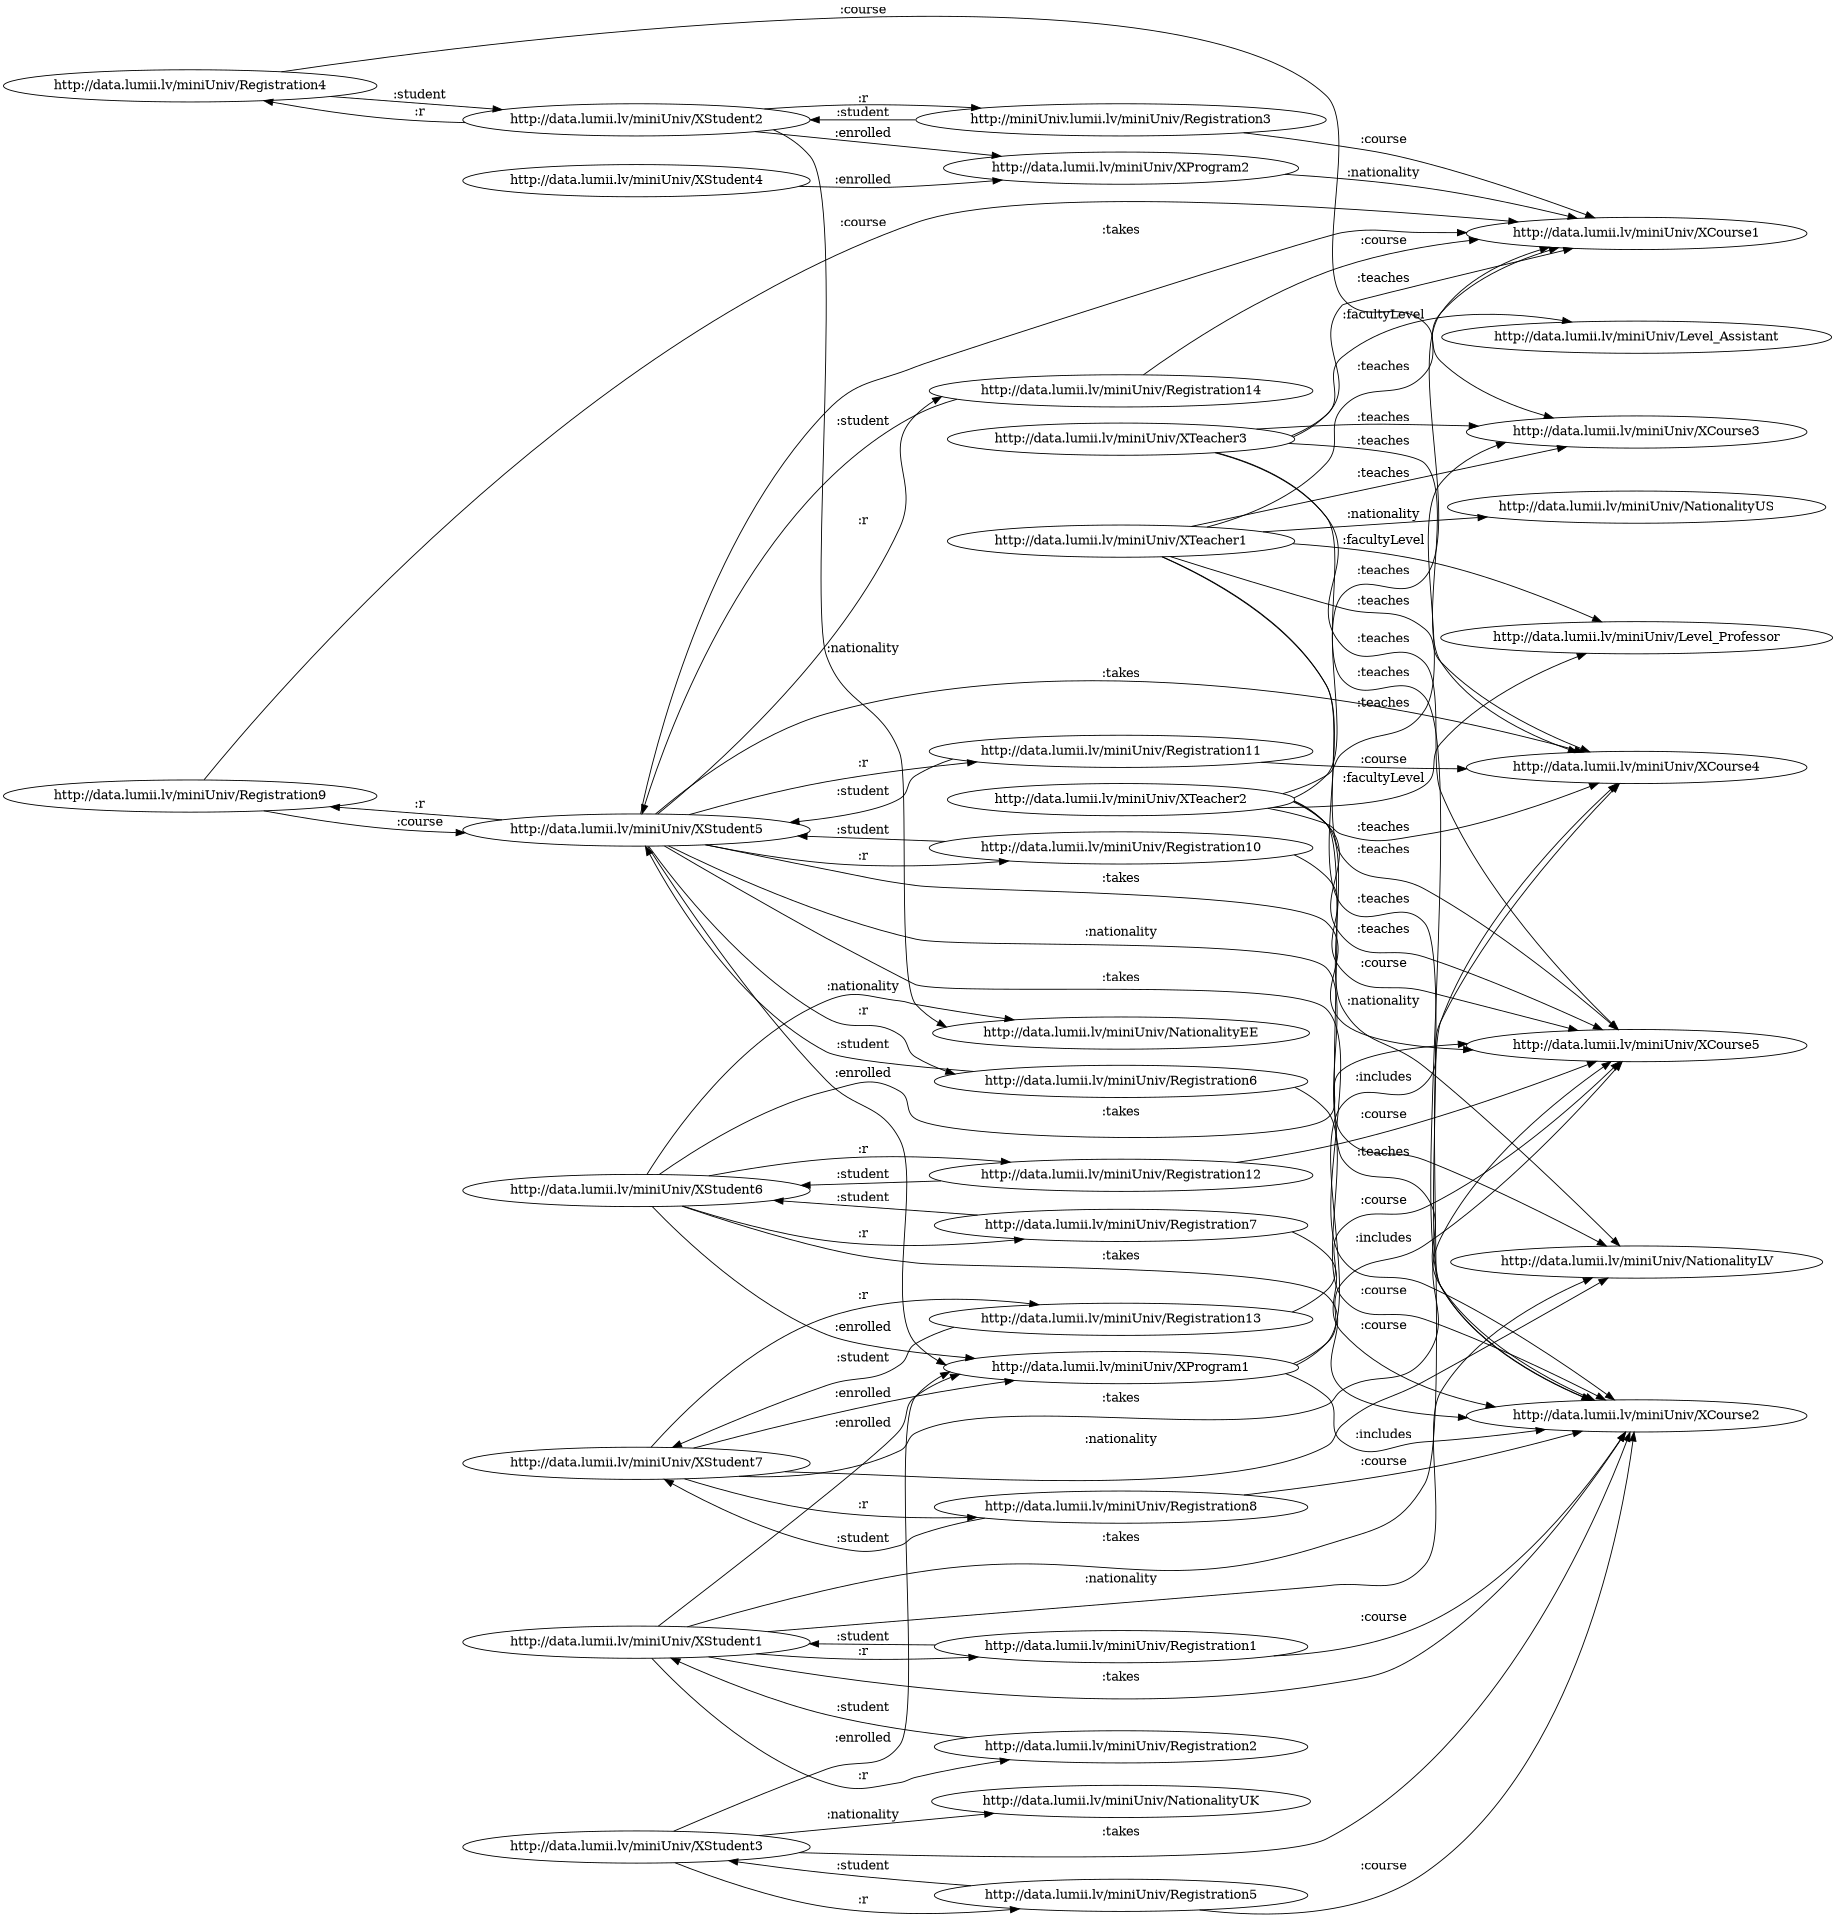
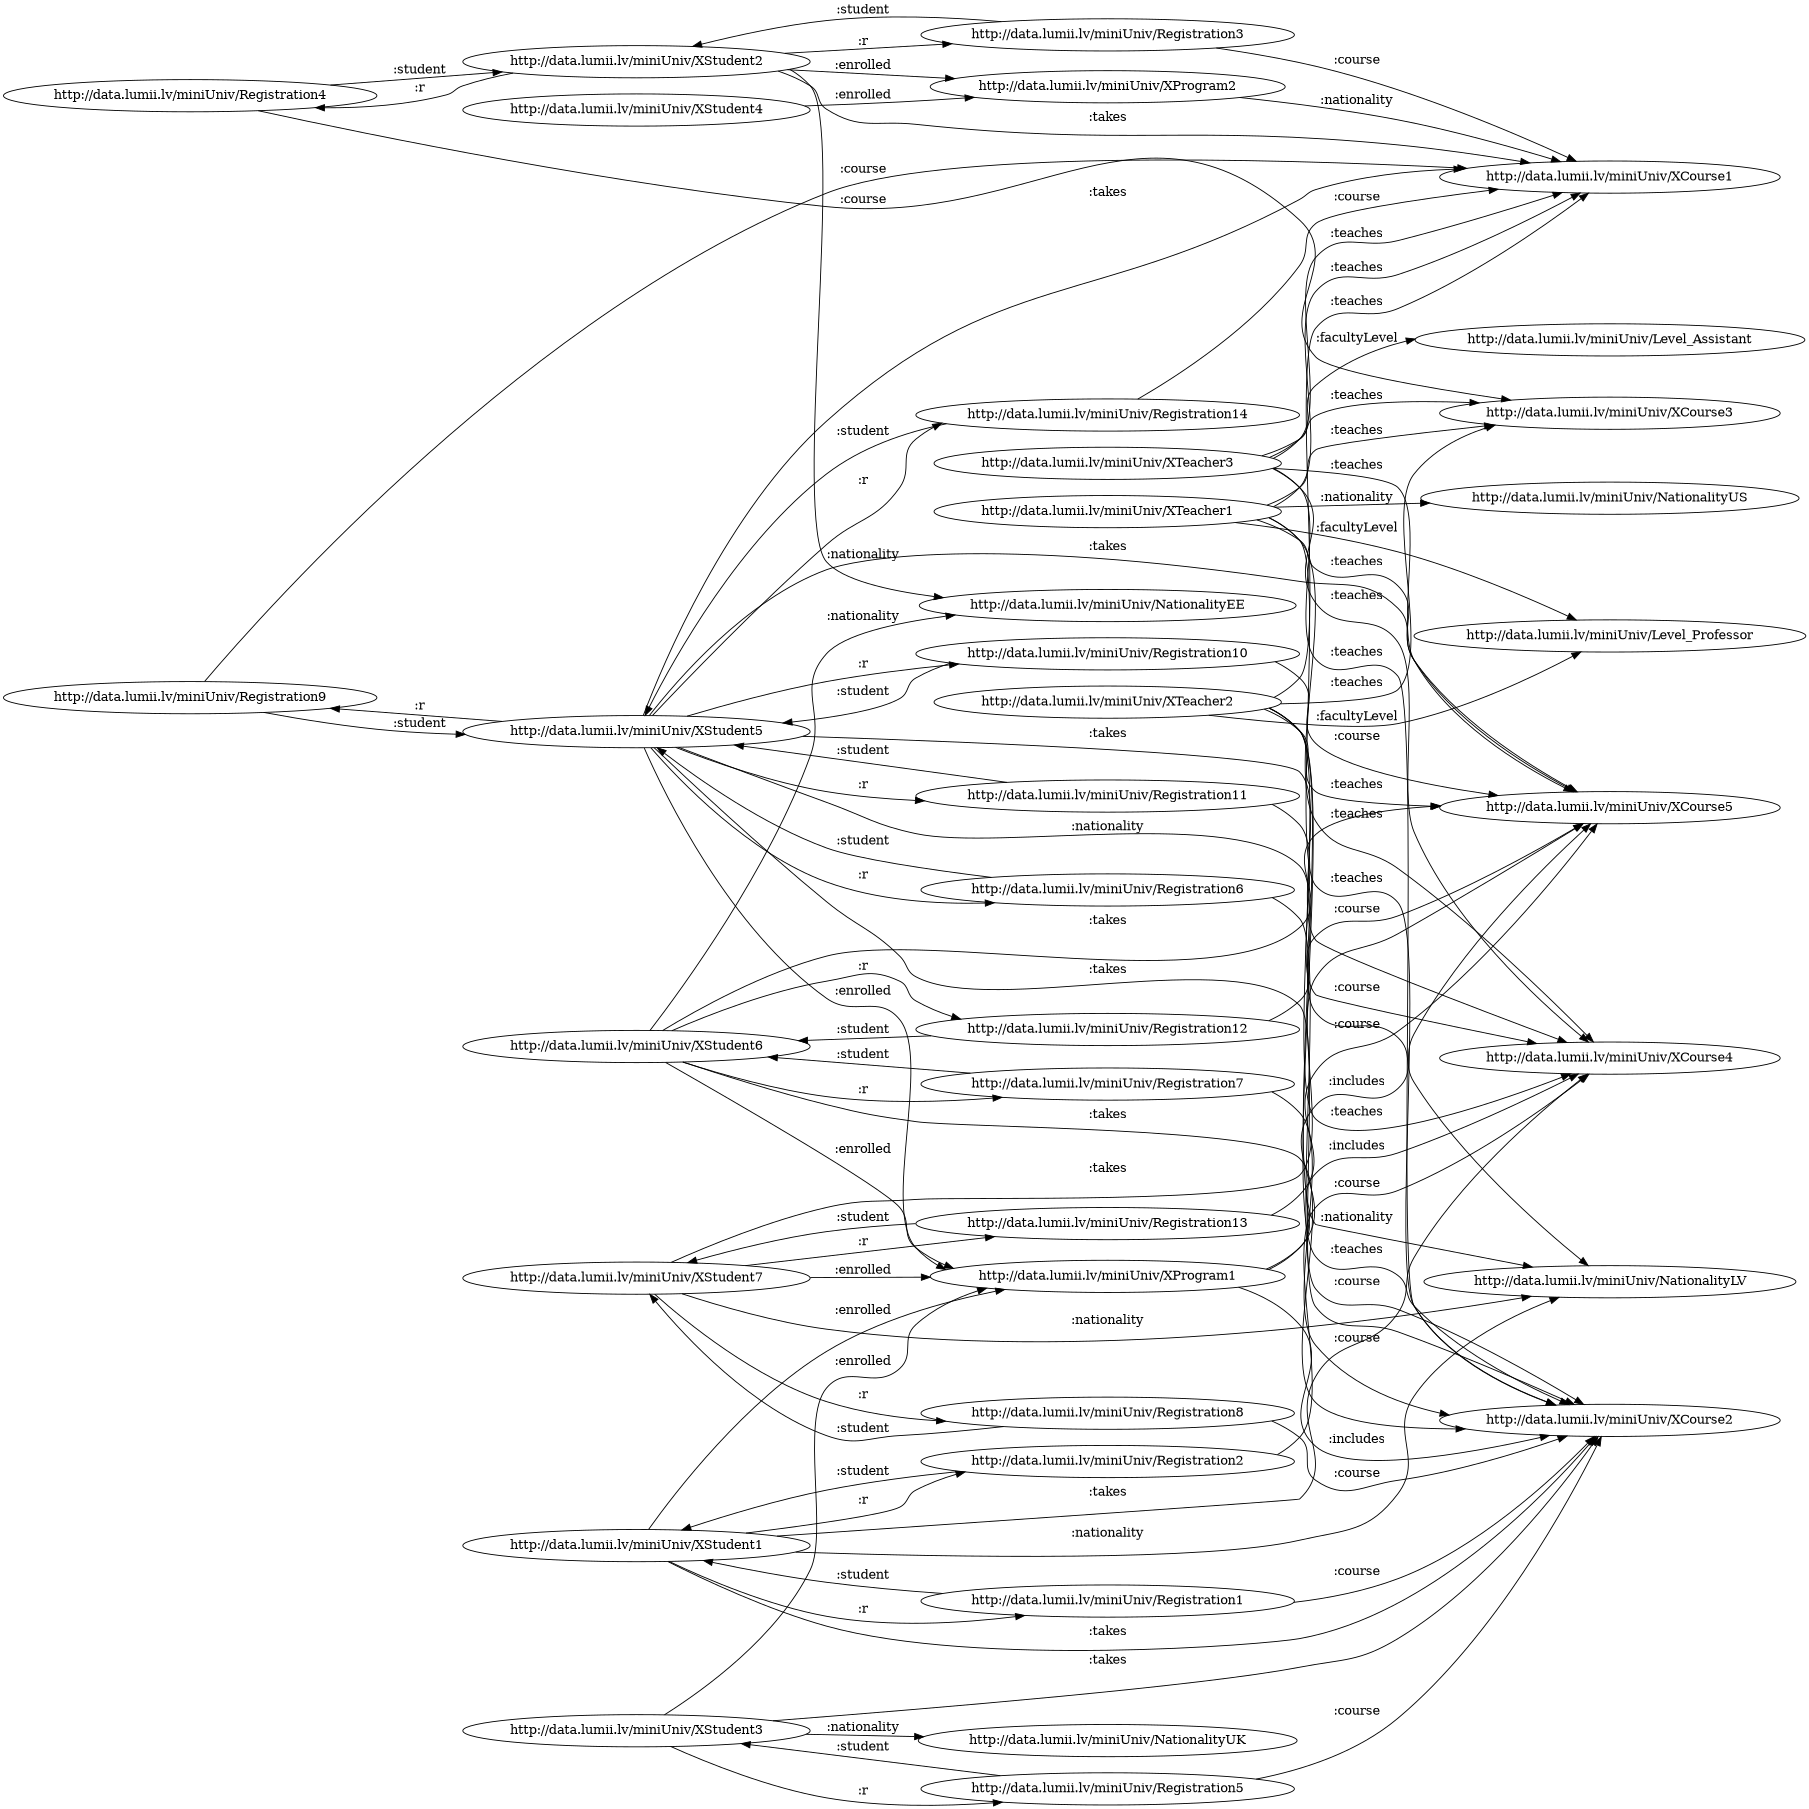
(1121, 120) -> (1108, 35)
none -> (1140, 135)
(420, 822) -> (420, 724)
none -> (1331, 1196)
